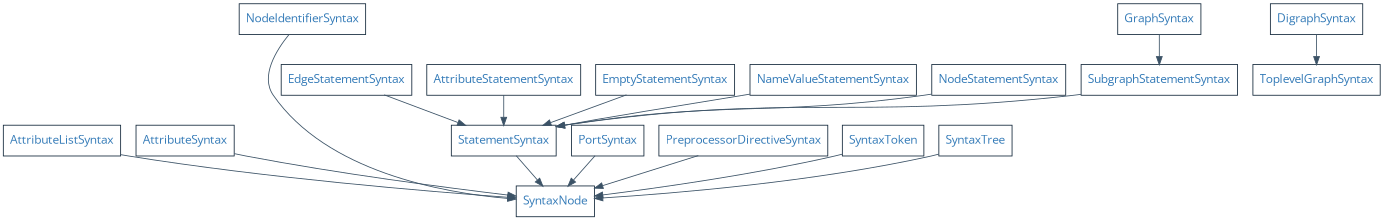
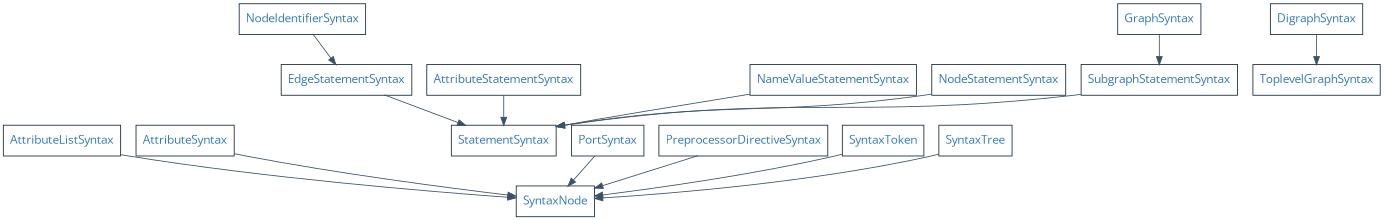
(665, 80) -> none
(348, 157) -> (322, 46)
(527, 168) -> none
